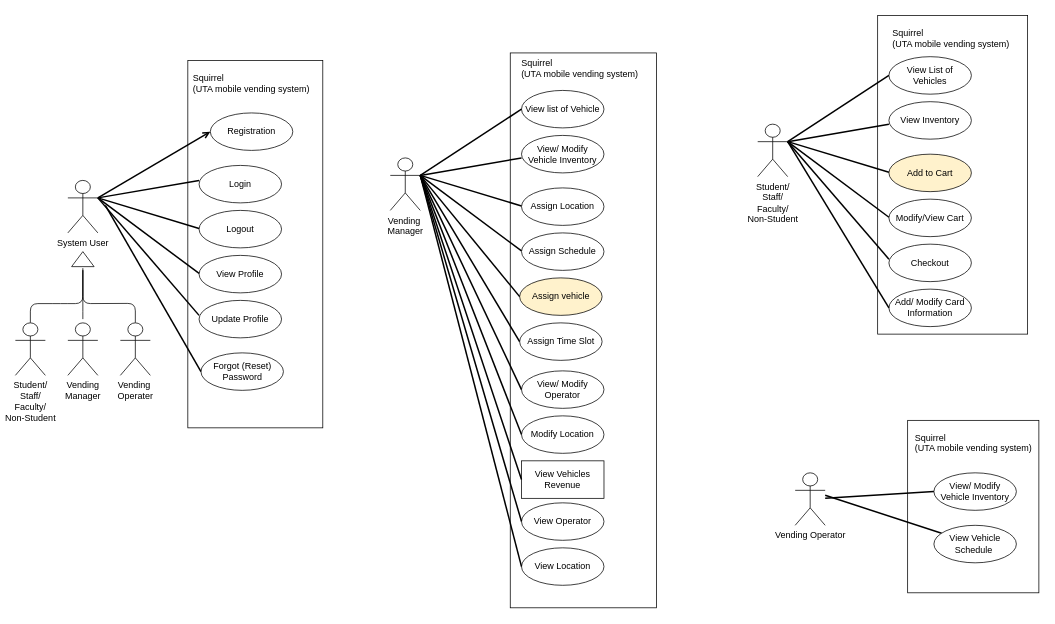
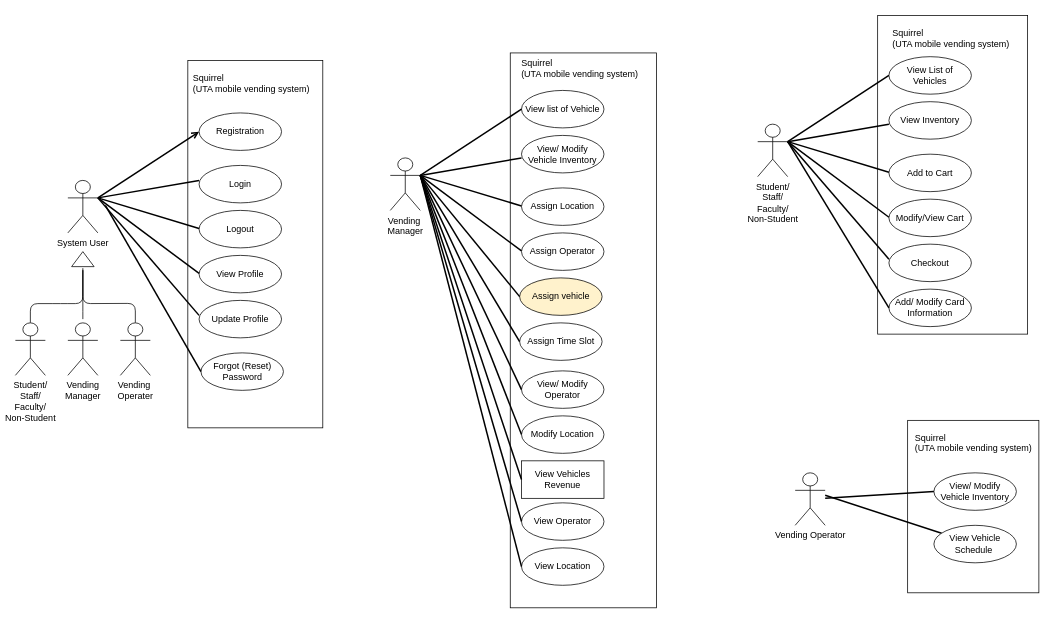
(252, 132) -> (240, 132)
(930, 173) -> (930, 173)
(563, 252) -> (563, 252)
